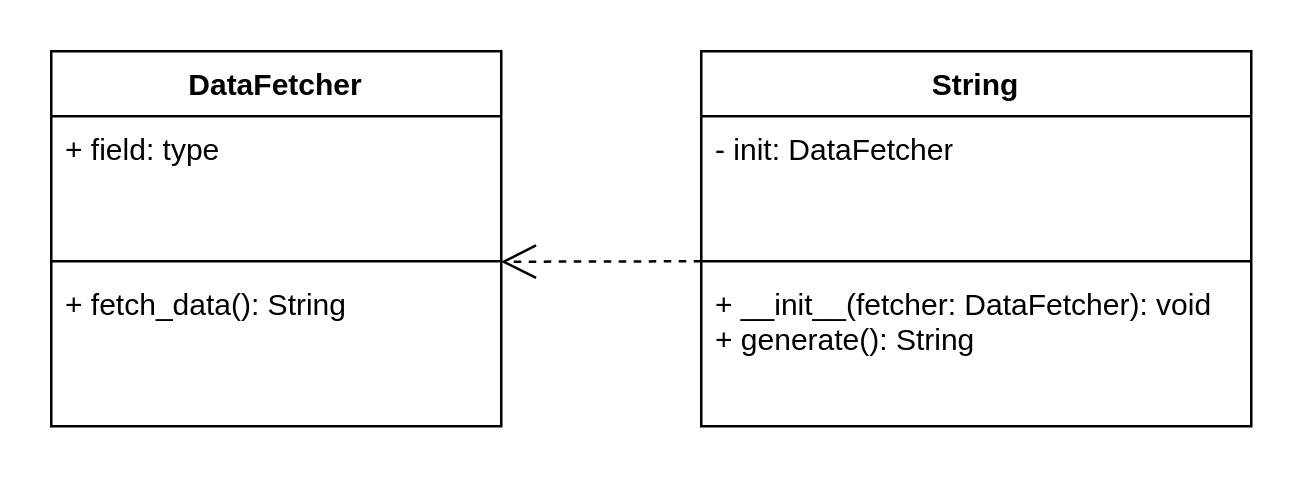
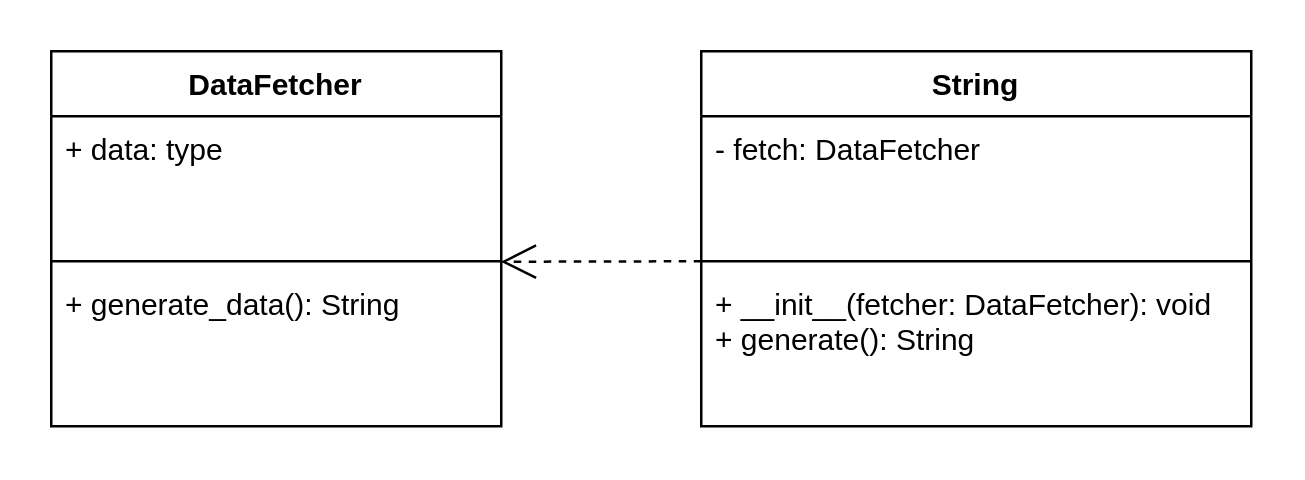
(156, 152) -> (155, 152)
(856, 152) -> (873, 152)
(235, 307) -> (261, 307)
